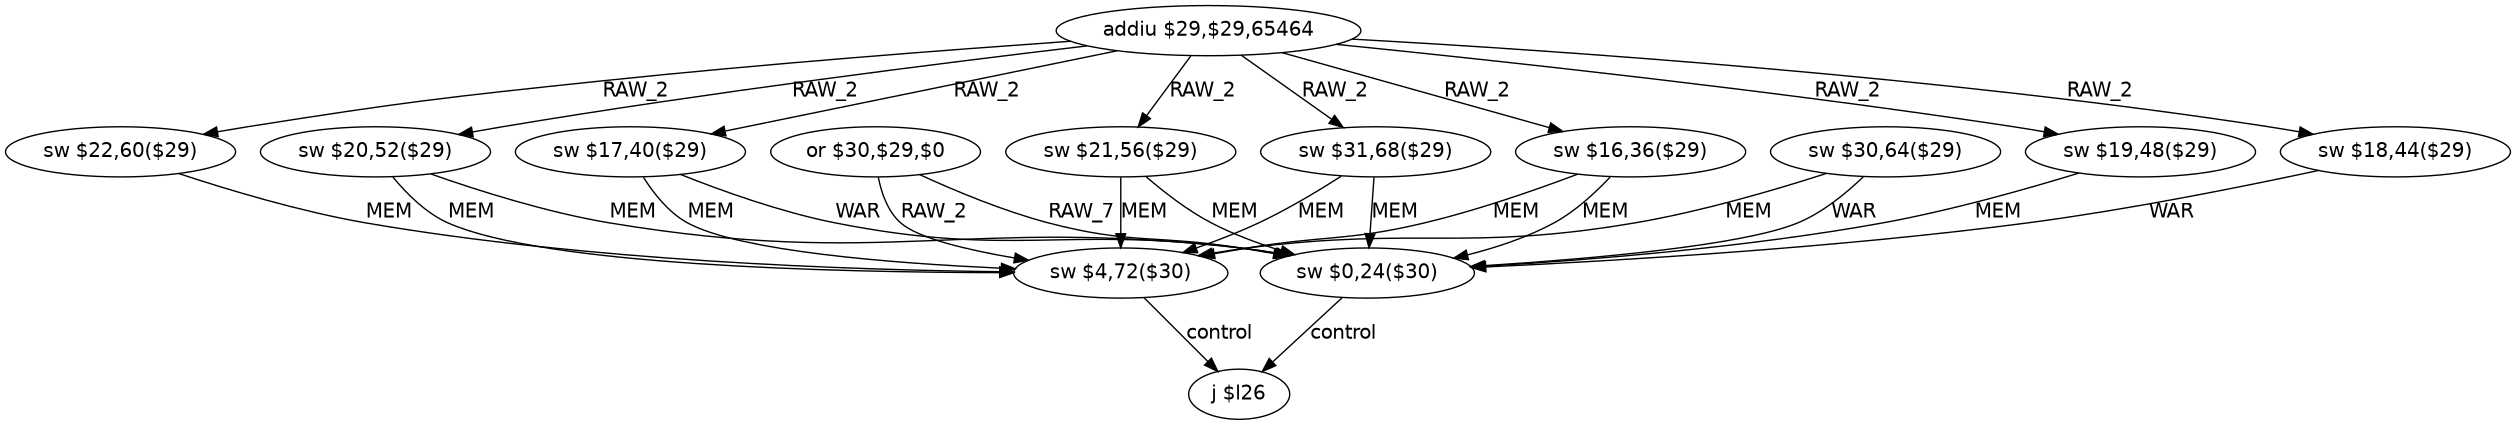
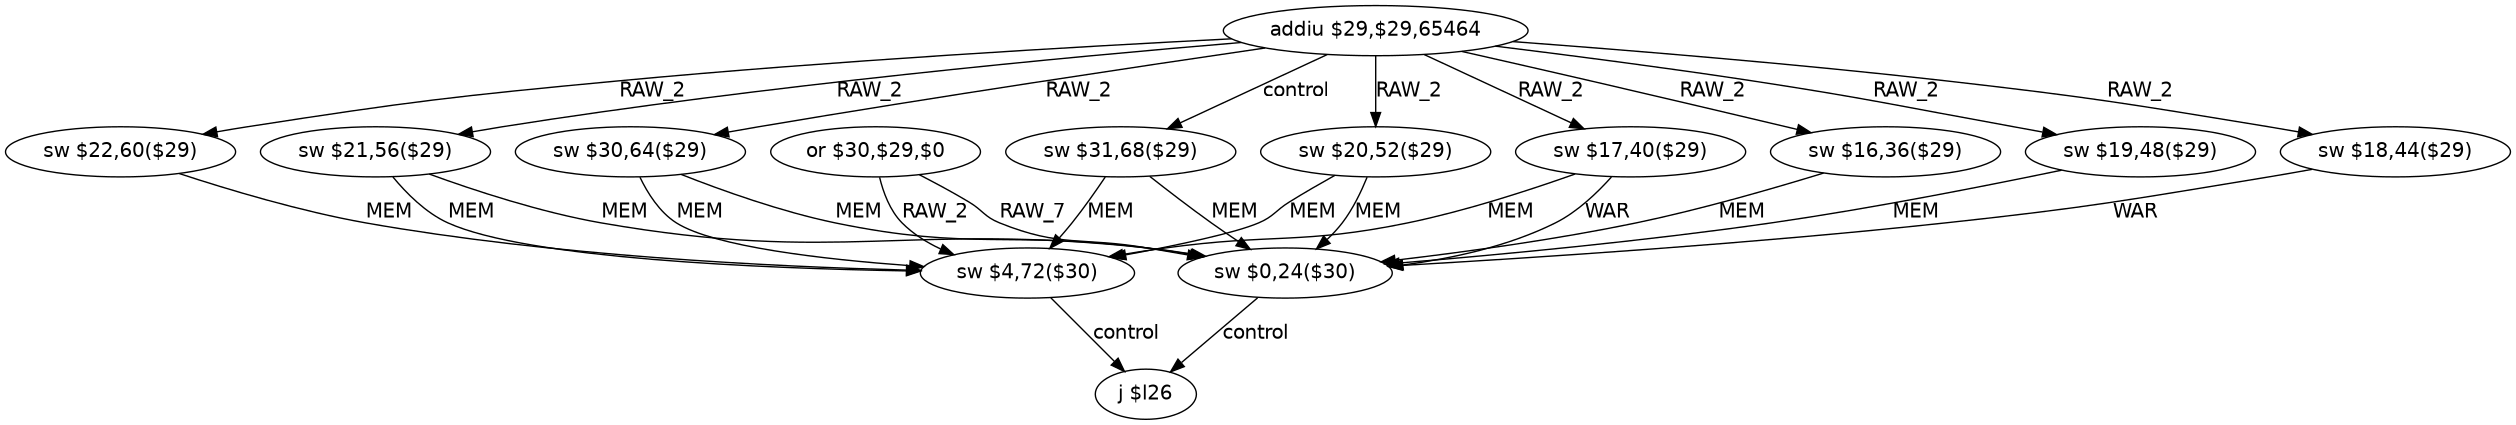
none -> (997, 88)
(1335, 91) -> (1296, 91)
(1854, 212) -> (859, 212)
(1399, 228) -> none
